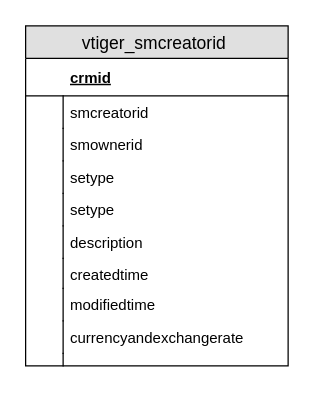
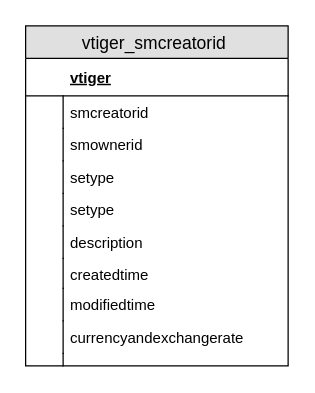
(89, 78) -> (93, 78)
